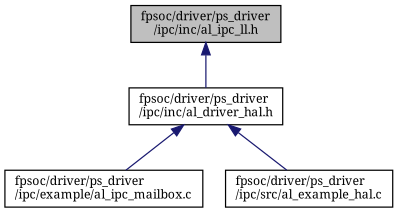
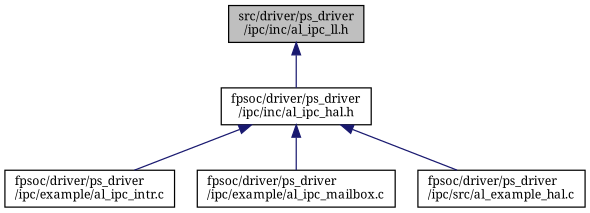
(206, 24) -> (296, 24)
(206, 106) -> (296, 106)
none -> (90, 189)
